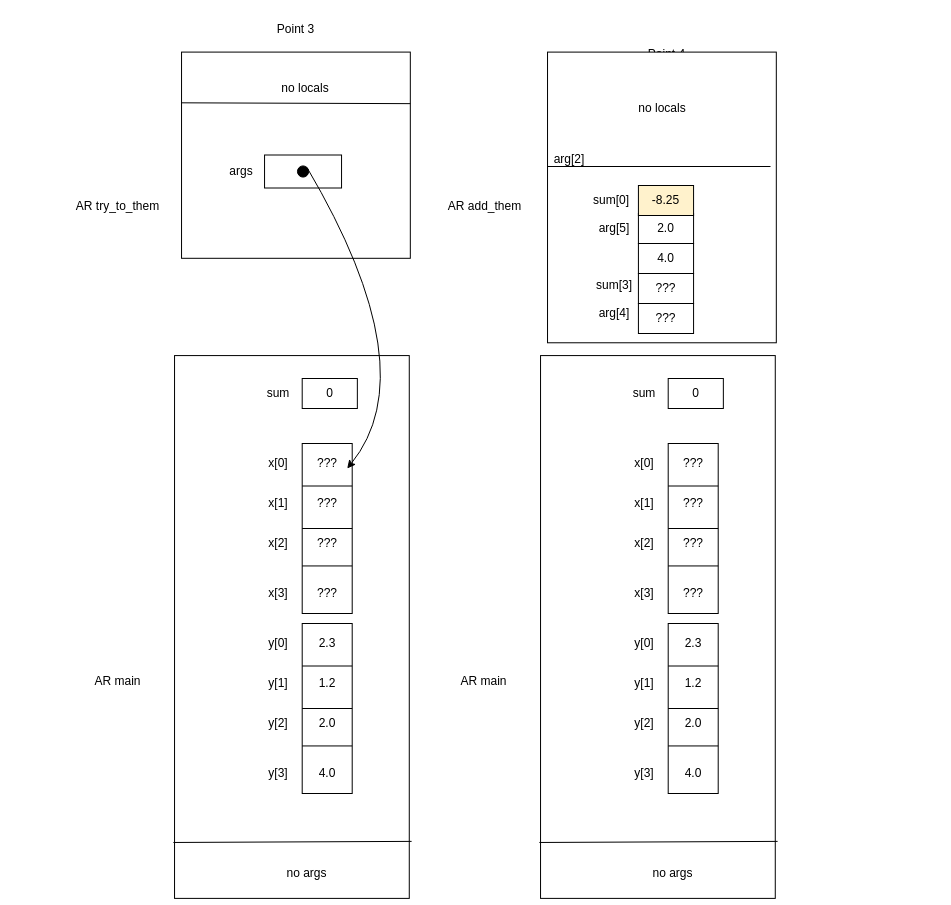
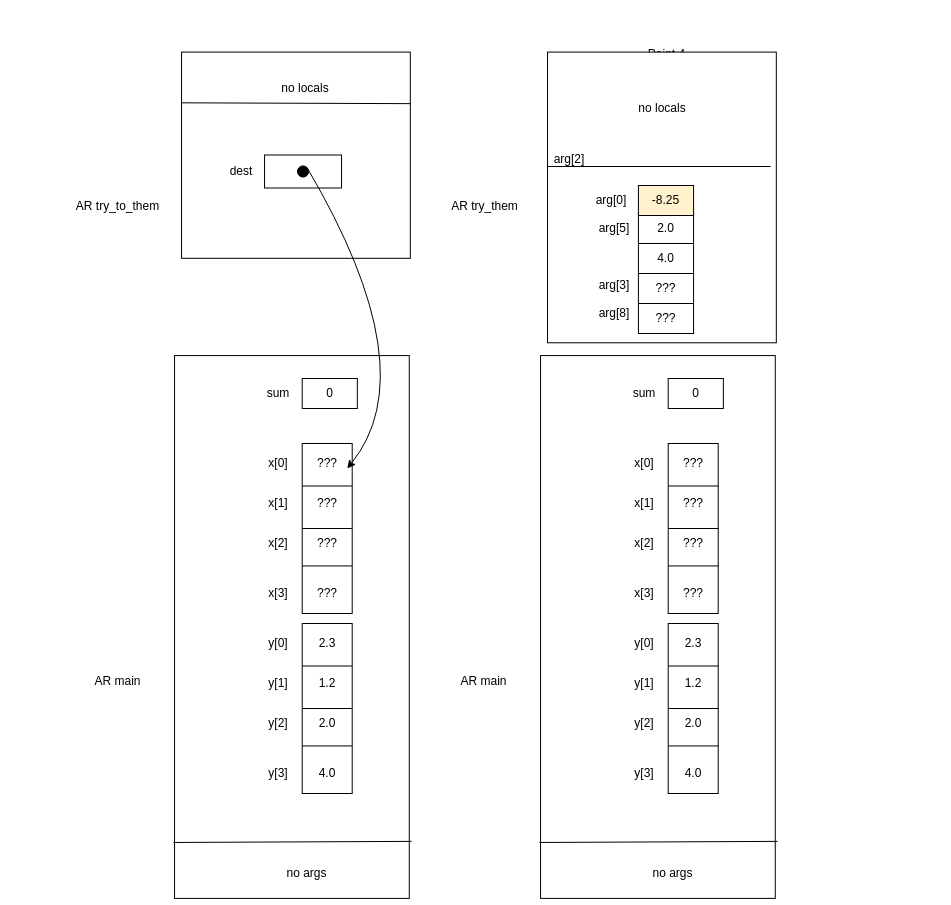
(296, 30) -> none
(242, 172) -> (242, 172)
(612, 201) -> (612, 201)
(485, 207) -> (485, 207)
(615, 286) -> (615, 286)
(615, 314) -> (615, 314)
